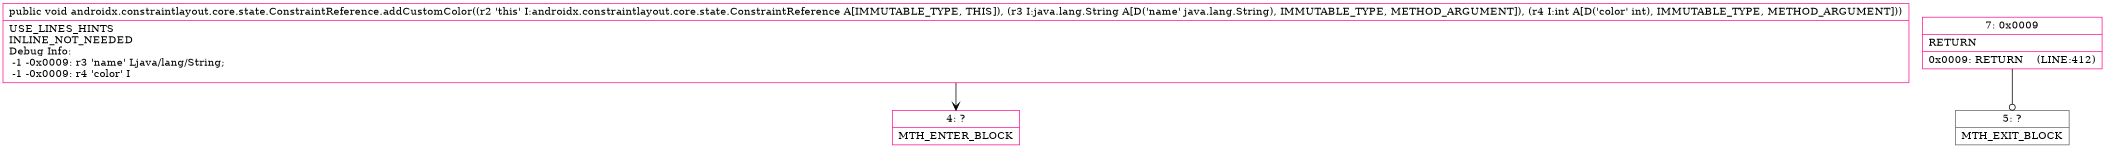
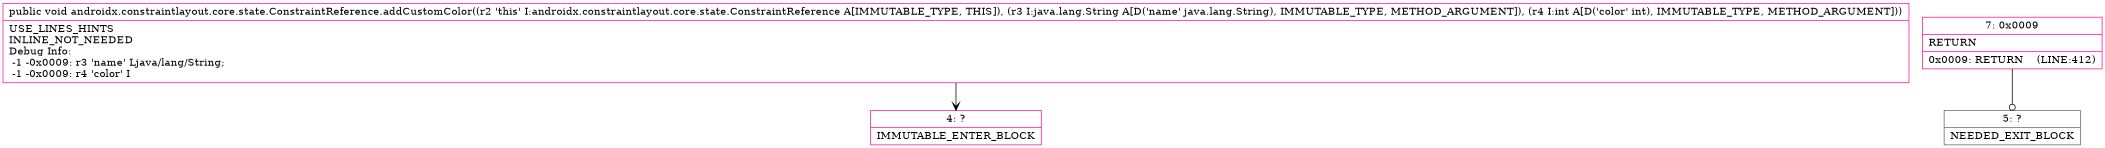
(956, 136) -> (956, 136)
(2012, 136) -> (2012, 136)
